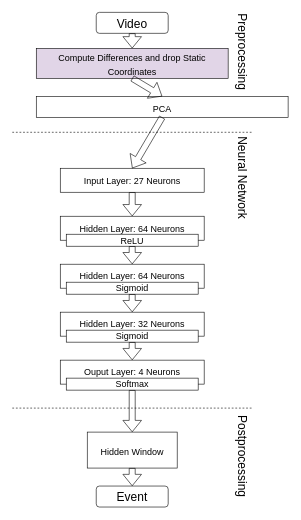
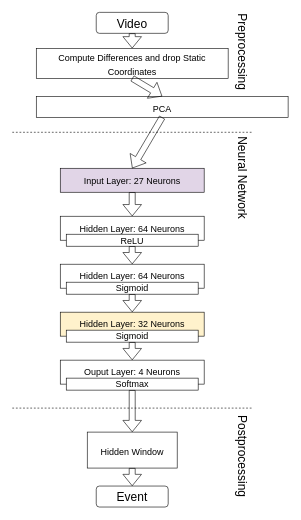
(132, 63) -> (132, 63)
(132, 180) -> (132, 180)
(132, 324) -> (132, 324)
